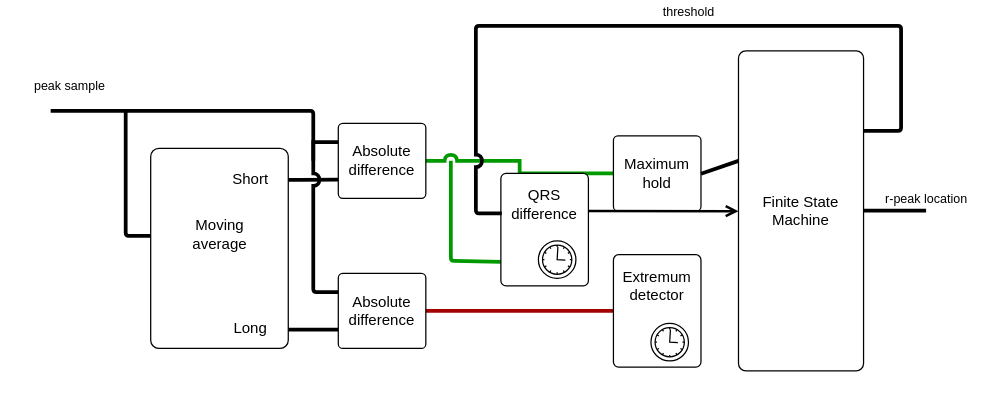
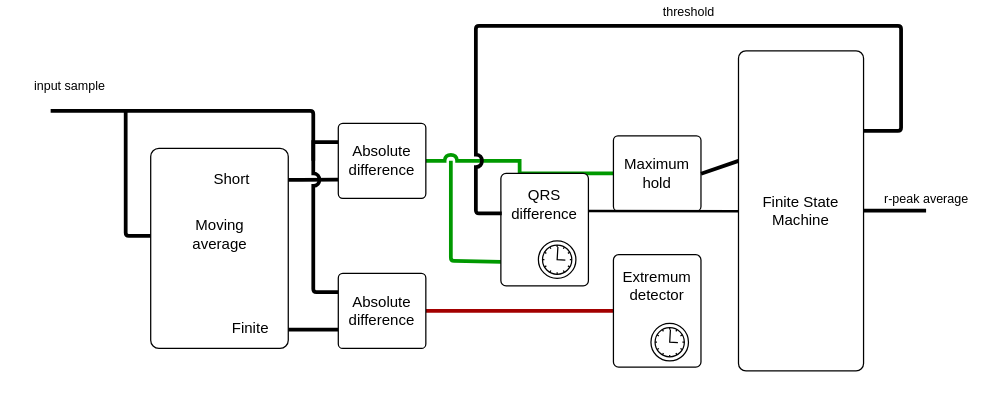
(70, 86) -> (70, 86)
(251, 179) -> (232, 179)
(926, 198) -> (926, 198)
(729, 211) -> (732, 211)
(251, 328) -> (251, 328)
